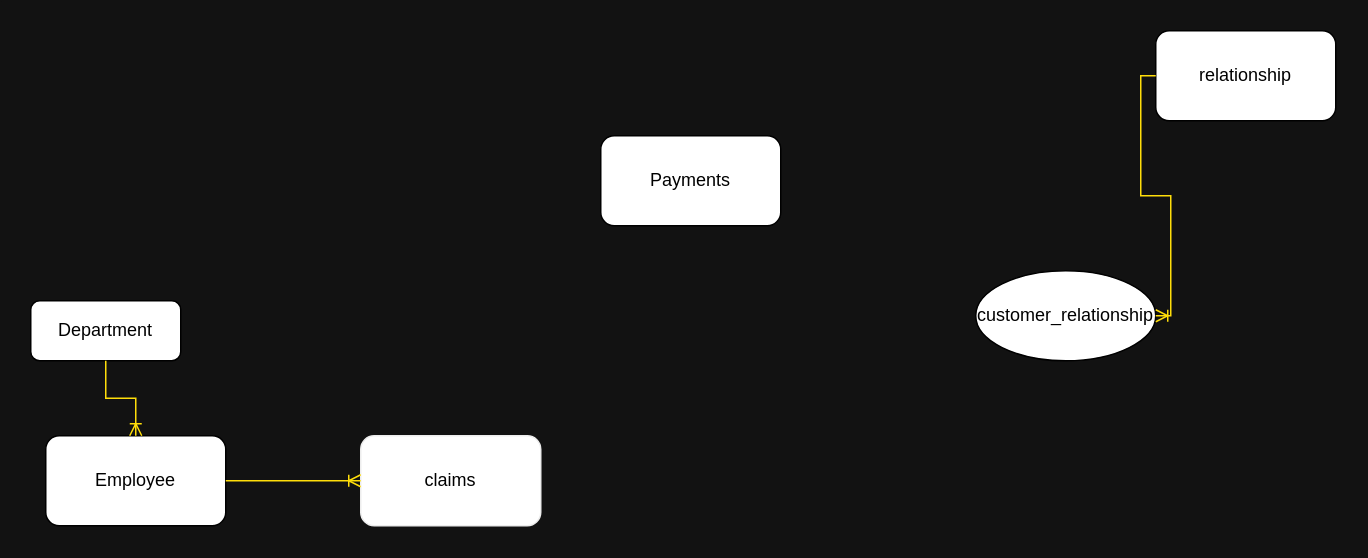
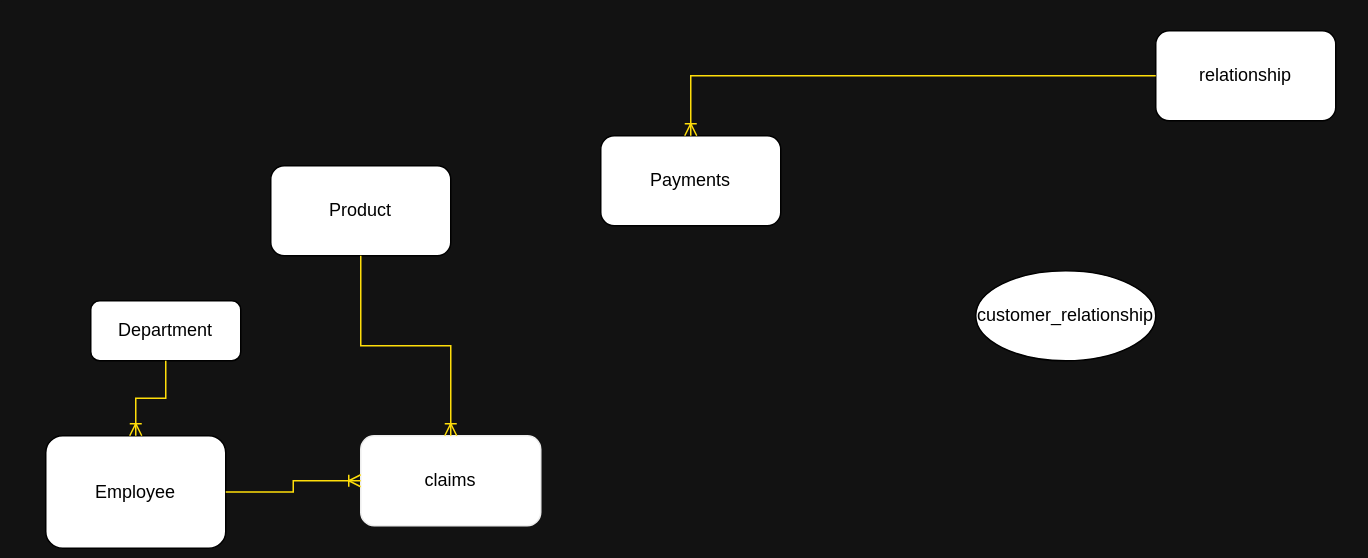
(1163, 196) -> (887, 76)
none -> (361, 211)
(106, 331) -> (166, 331)
none -> (406, 346)
(136, 481) -> (136, 492)
